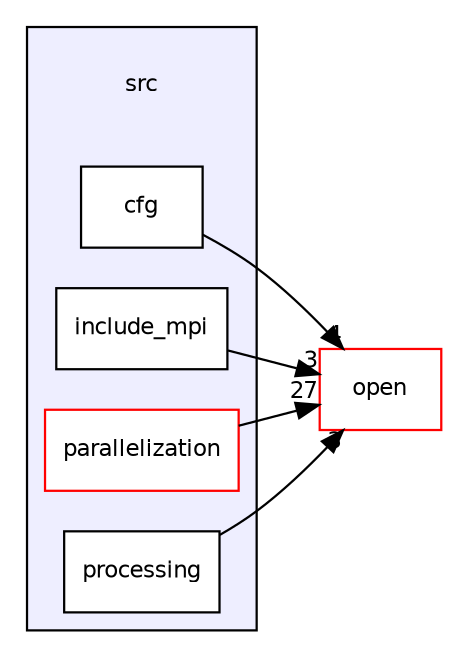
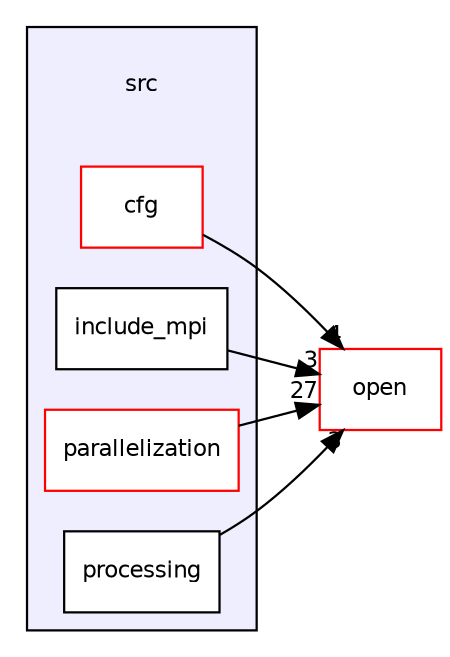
(142, 207) -> (142, 207)
